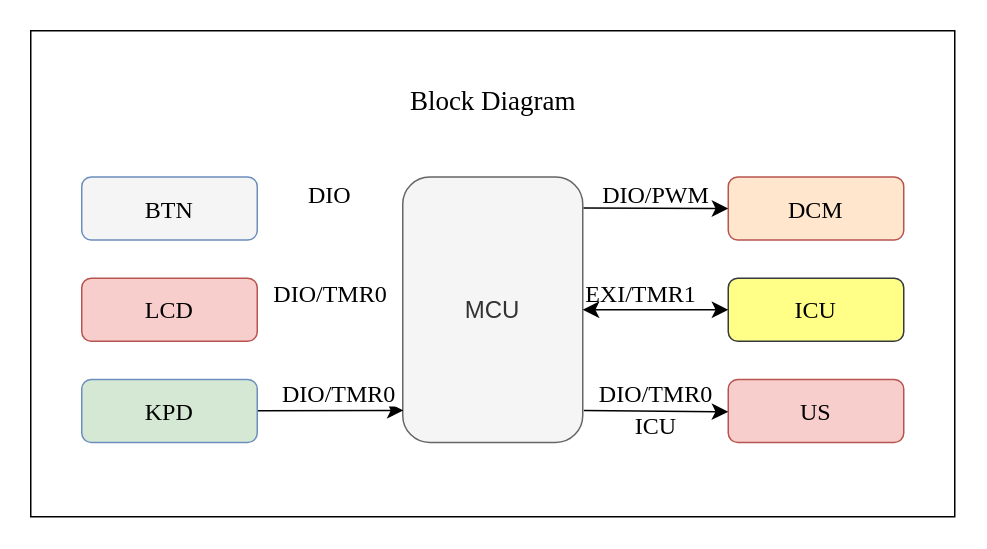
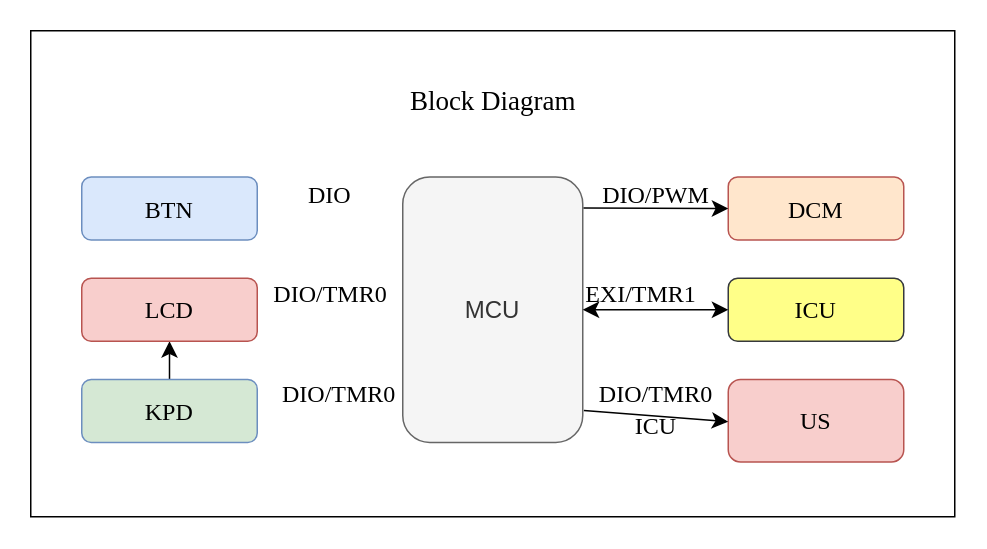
(170, 209) -> (170, 209)
(325, 411) -> (170, 367)
(816, 411) -> (816, 421)
